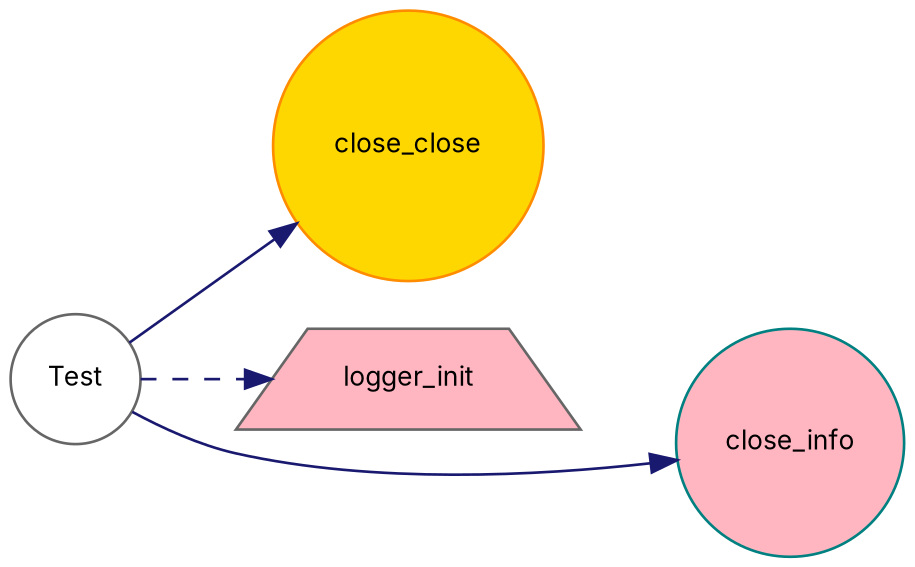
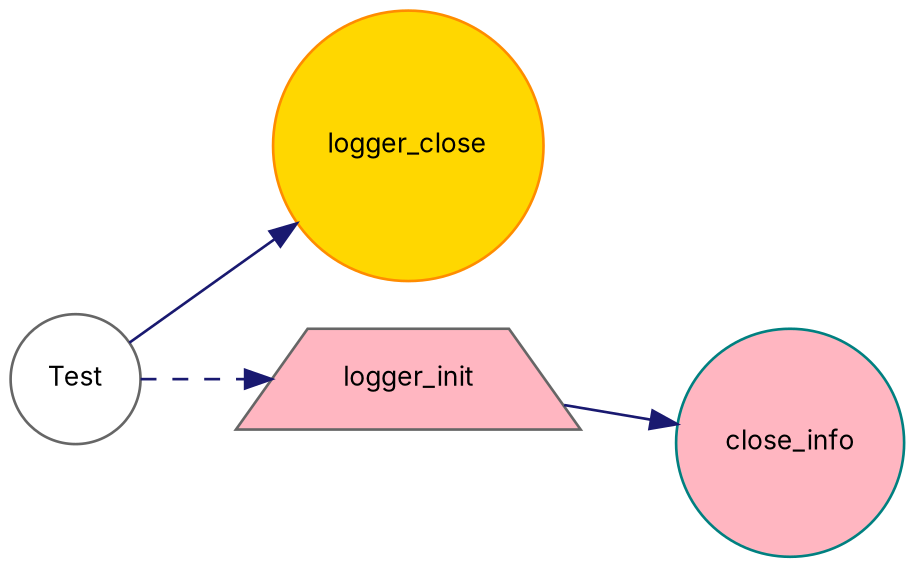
(408, 146) -> (408, 146)
(387, 473) -> (607, 412)
